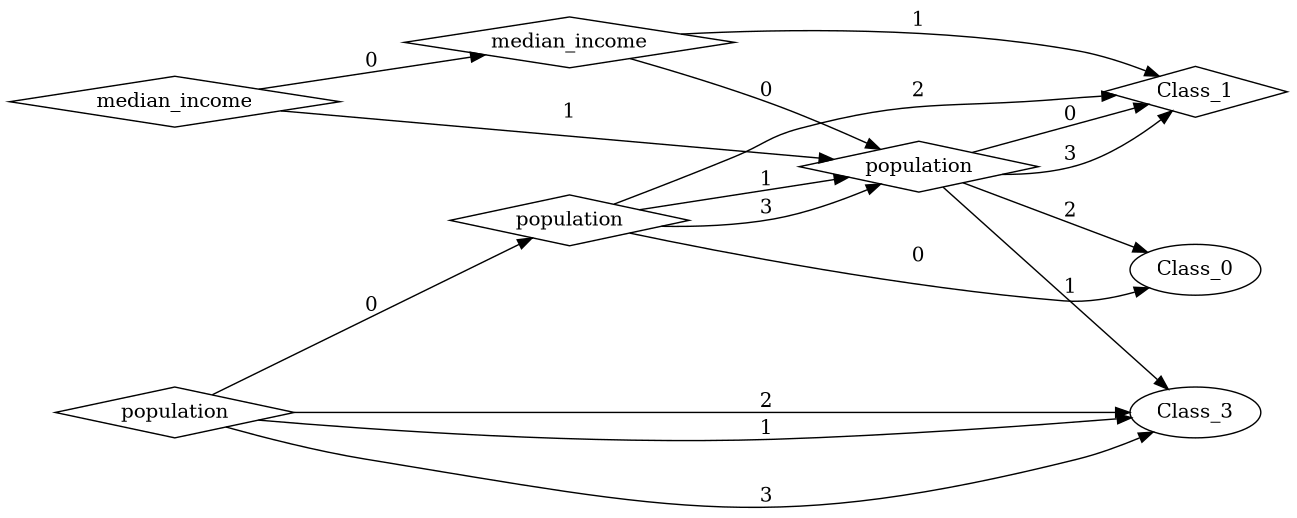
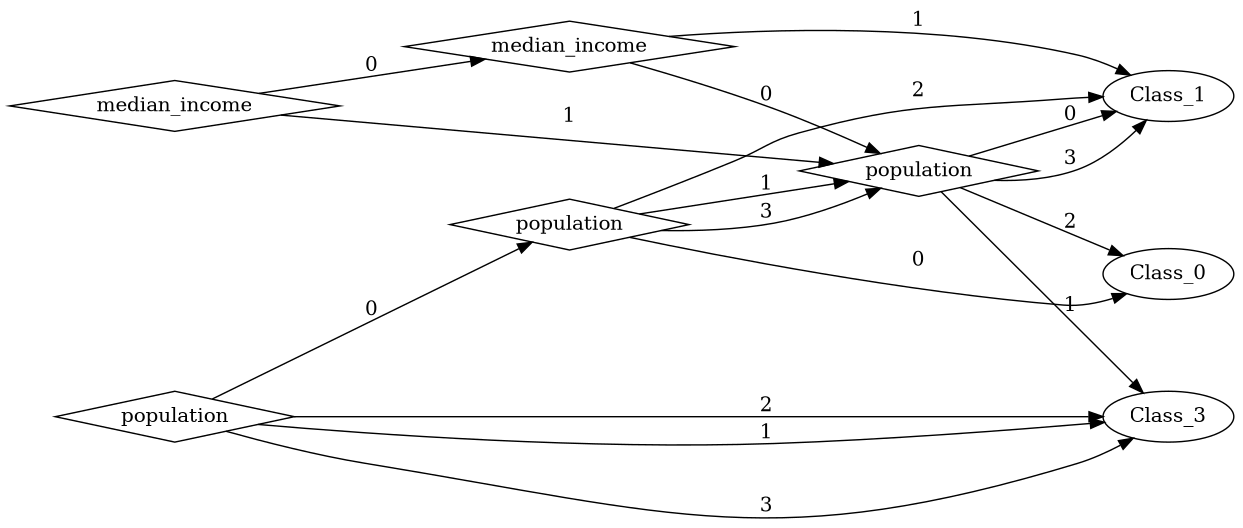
(1195, 92) -> (1168, 96)
